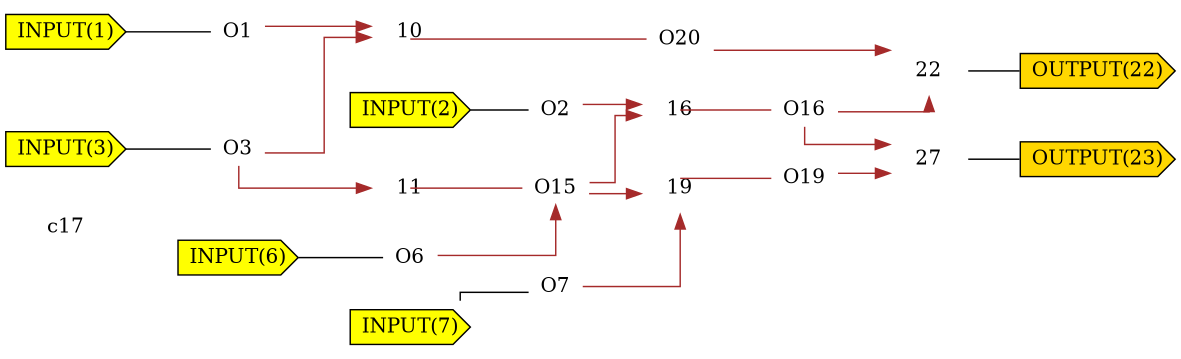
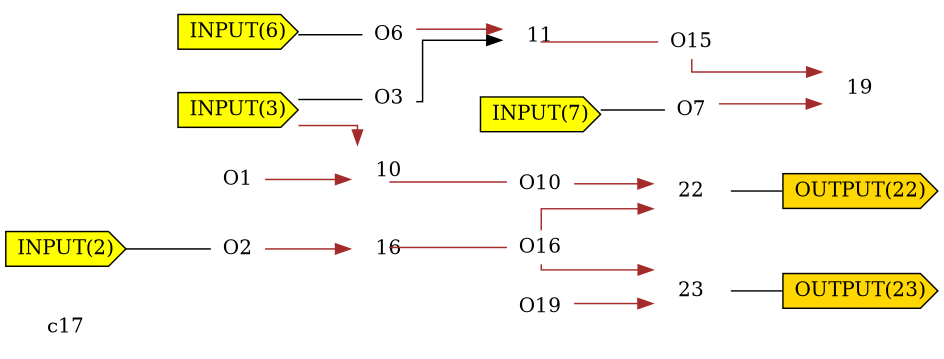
(66, 32) -> none
(680, 39) -> (541, 184)
(324, 109) -> (330, 126)
(615, 156) -> none
(929, 159) -> (692, 291)
(726, 178) -> none
(286, 188) -> (423, 42)
(515, 255) -> (452, 29)
